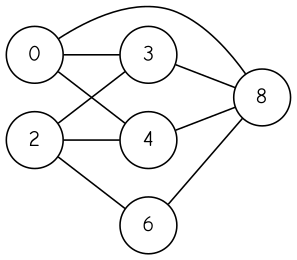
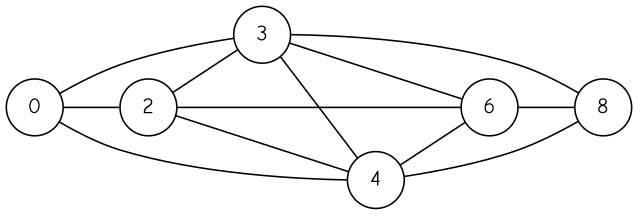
(161, 8) -> (92, 107)
none -> (376, 71)
none -> (311, 97)
none -> (433, 144)
